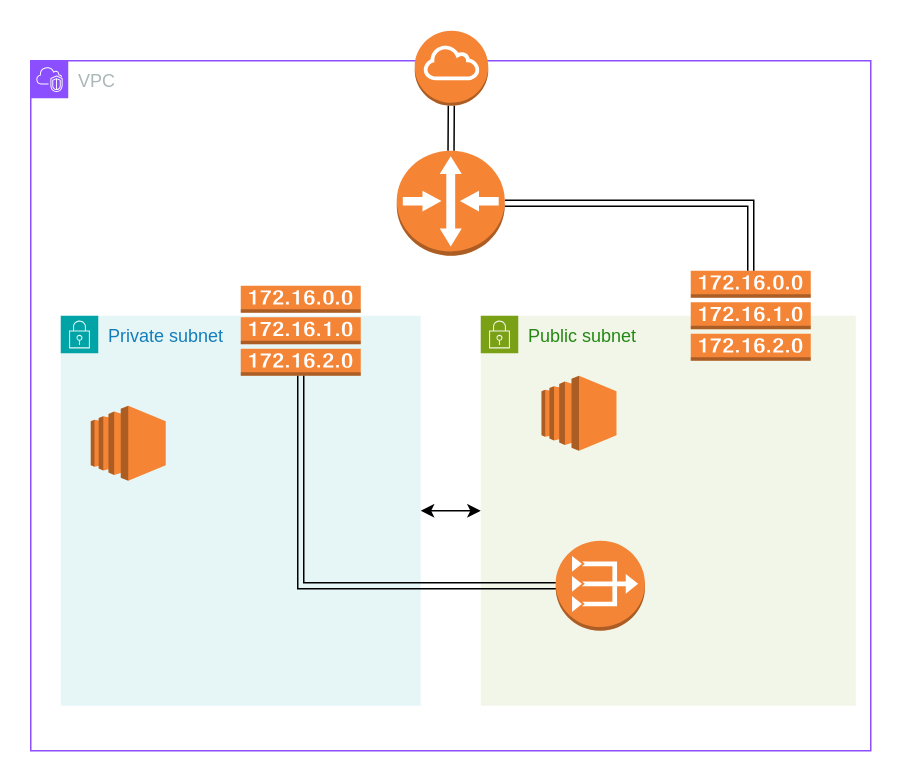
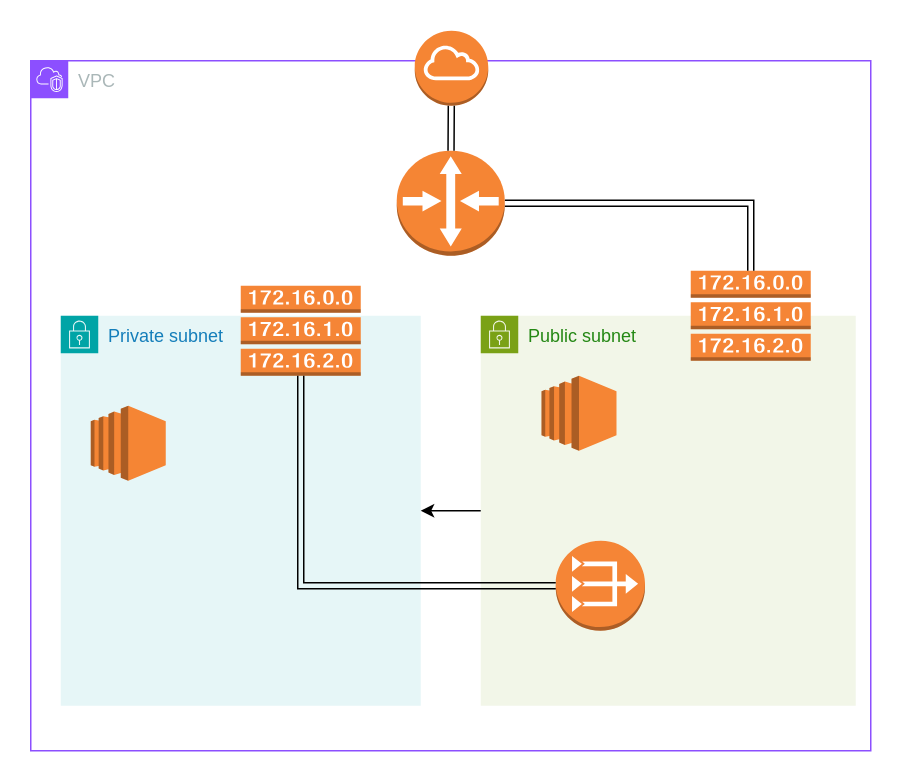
(469, 511) -> (473, 511)
